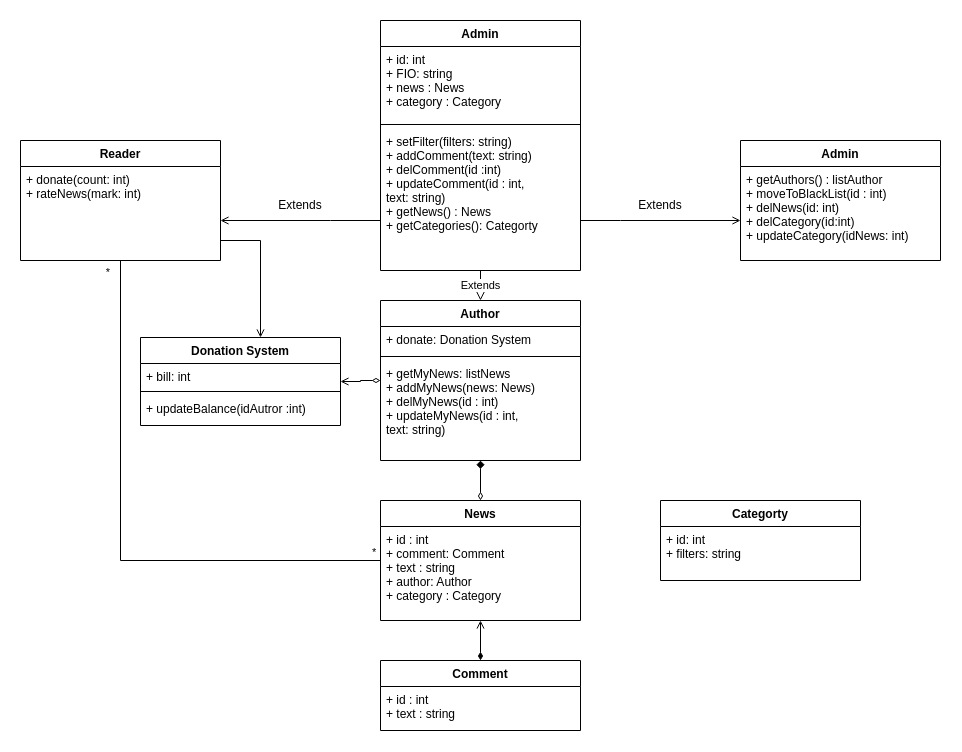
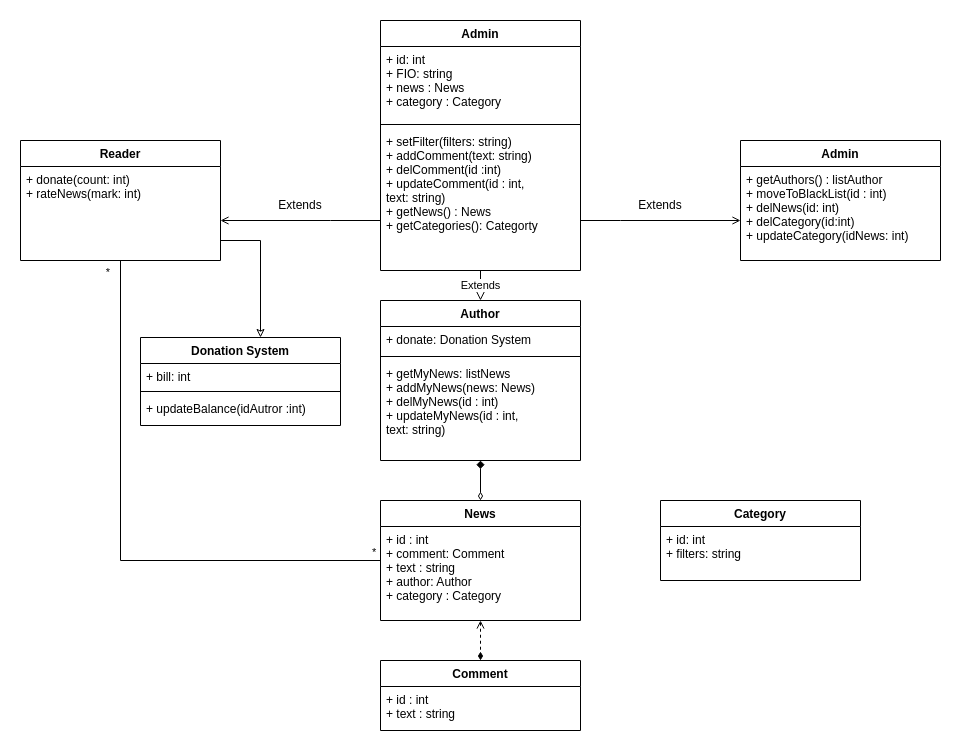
(261, 331) -> (261, 329)
(358, 382) -> none
(760, 514) -> (760, 514)
(481, 638) -> (481, 638)
